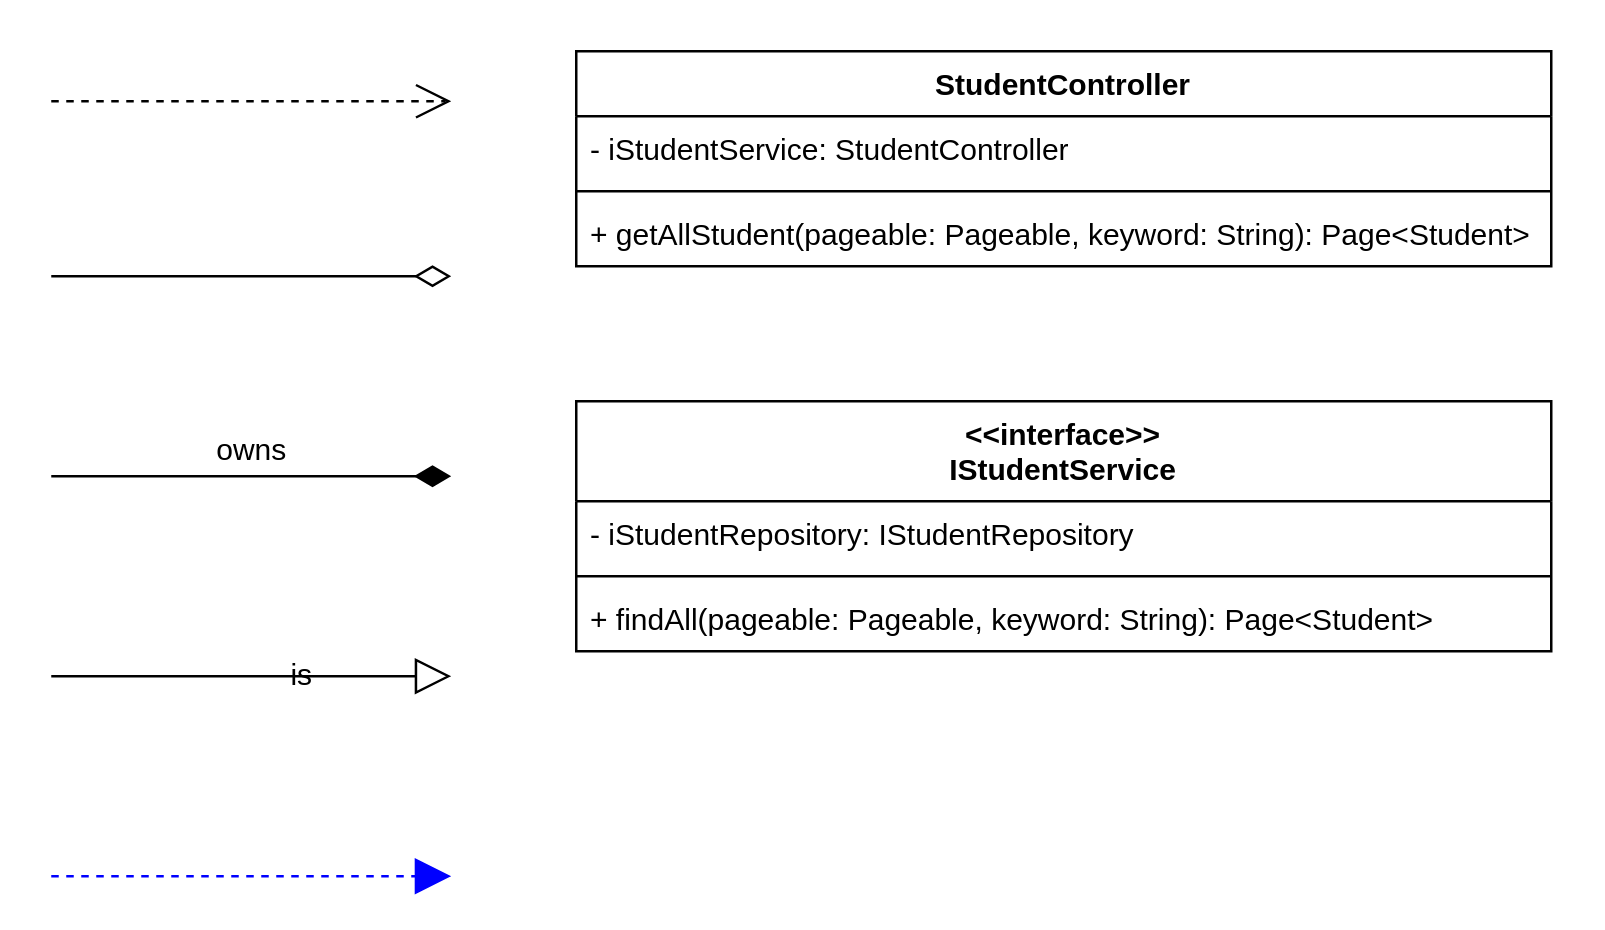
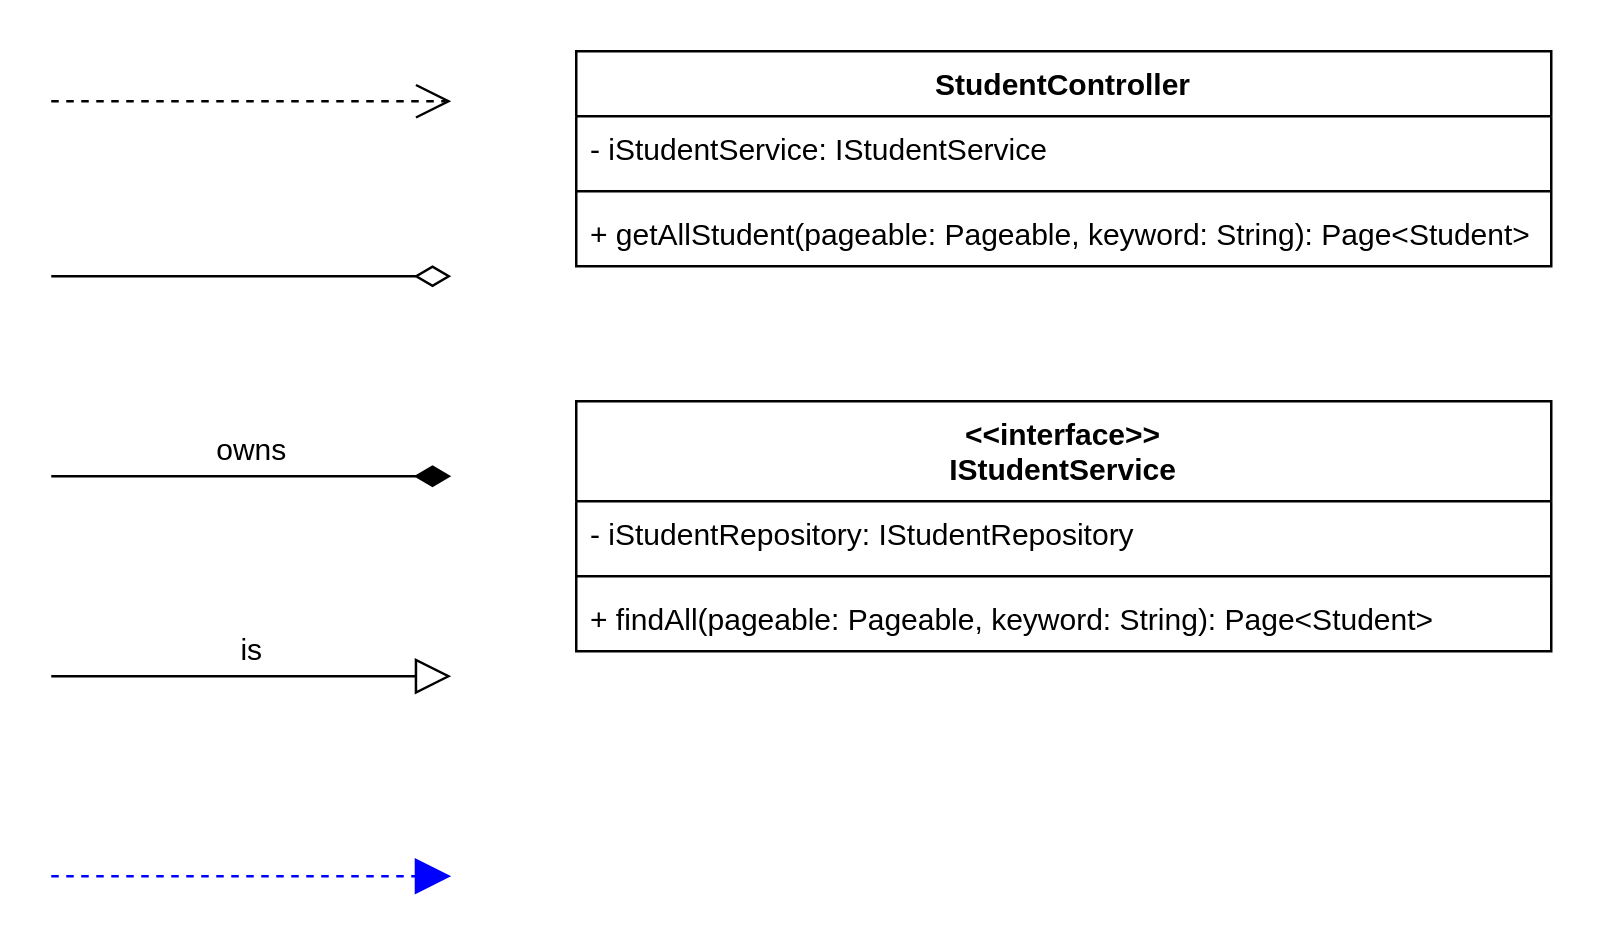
(865, 150) -> (852, 150)
(301, 676) -> (251, 651)
